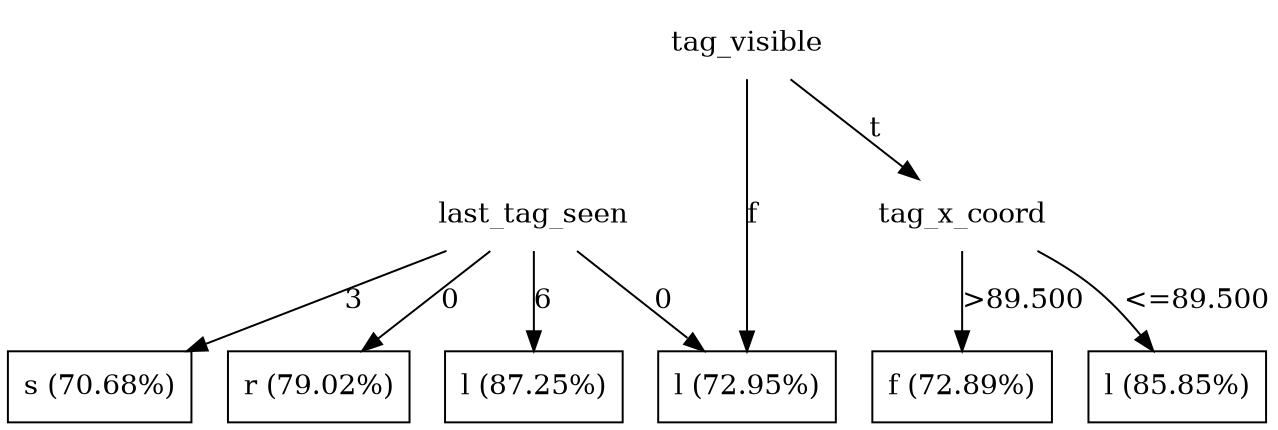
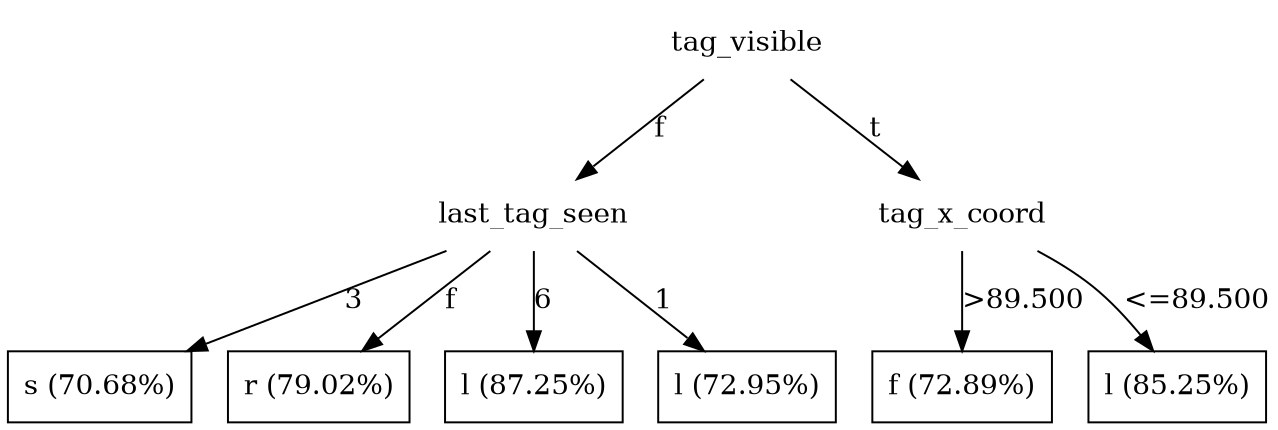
(747, 205) -> (649, 123)
(451, 301) -> (451, 301)
(664, 301) -> (664, 301)
(1177, 387) -> (1177, 387)
